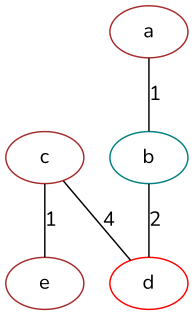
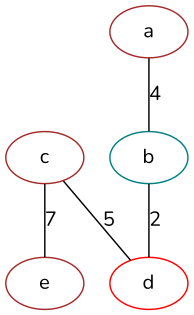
(155, 95) -> (155, 95)
(51, 220) -> (51, 220)
(109, 220) -> (109, 220)
